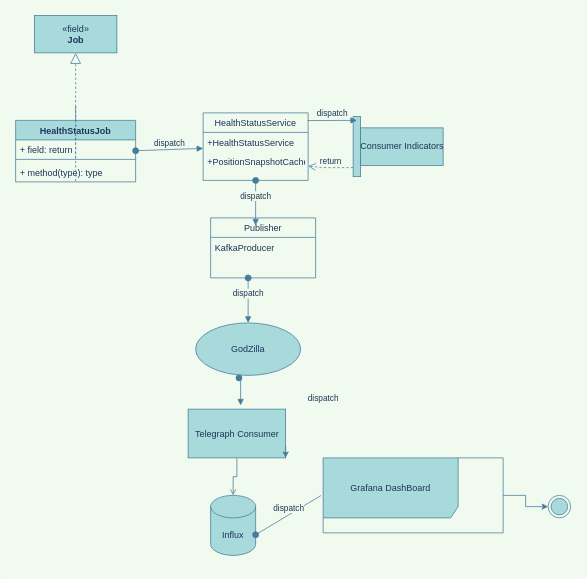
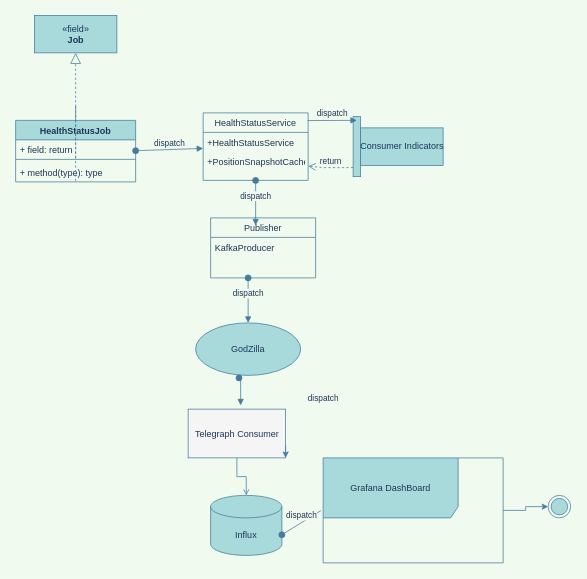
(237, 434) -> (237, 434)
(413, 495) -> (413, 510)
(233, 525) -> (246, 525)
